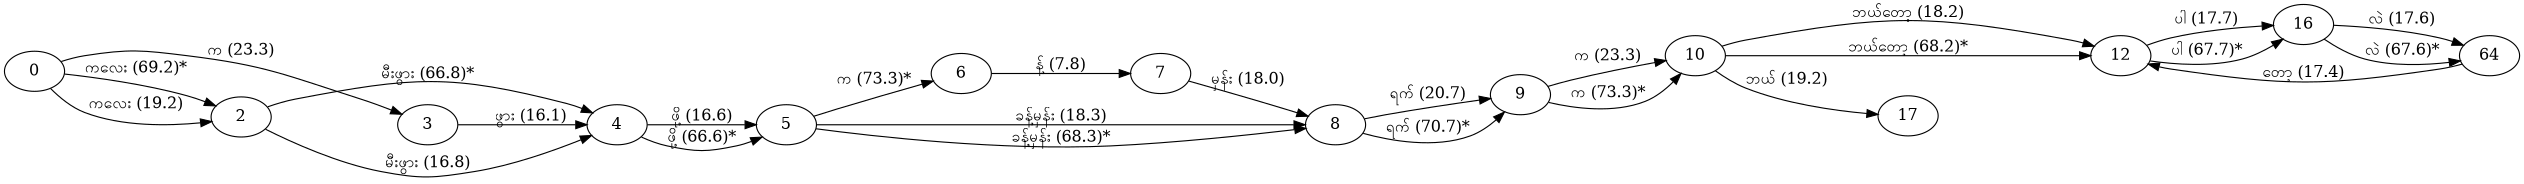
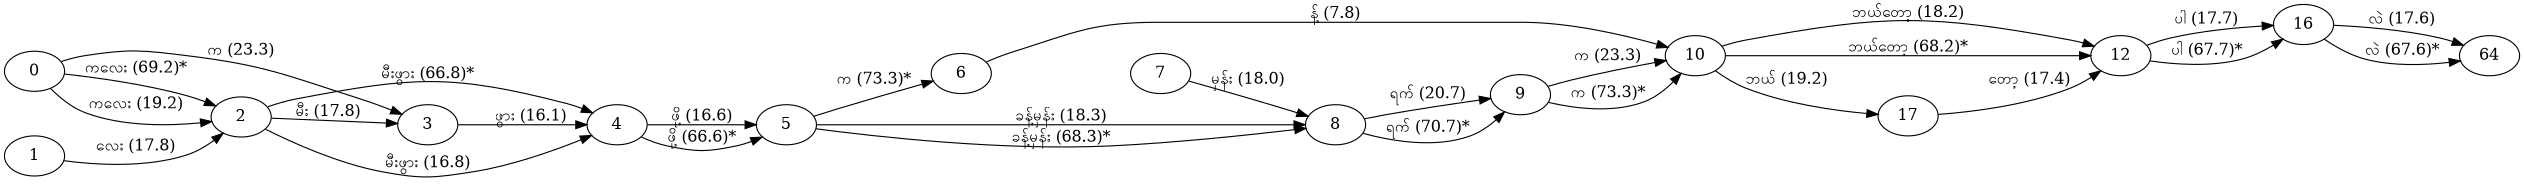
(1055, 74) -> (1320, 22)
(2311, 82) -> (2017, 104)
none -> (329, 121)
none -> (35, 156)
